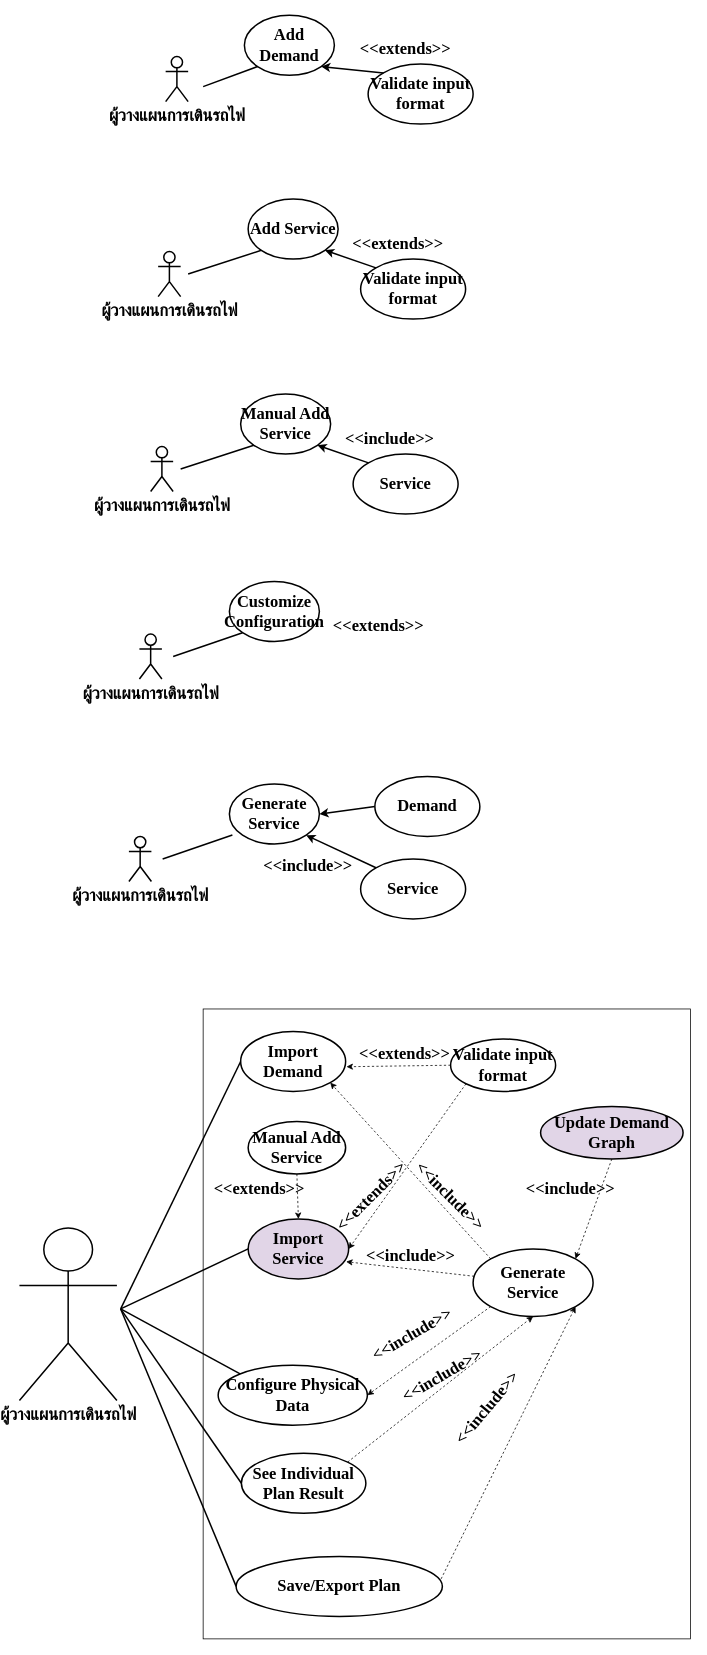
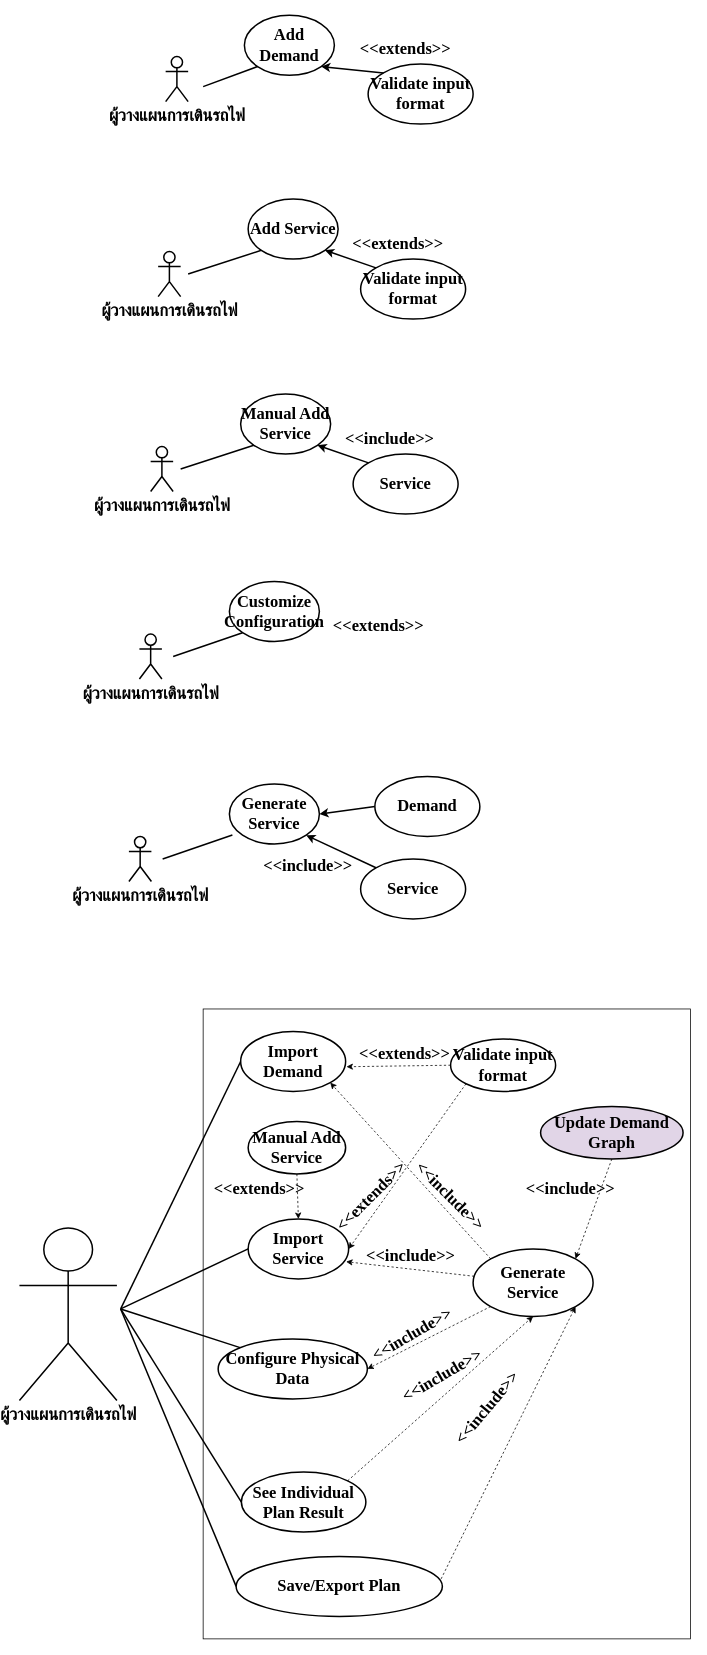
(298, 1249) -> (298, 1249)
(293, 1395) -> (293, 1369)
(303, 1484) -> (303, 1502)
